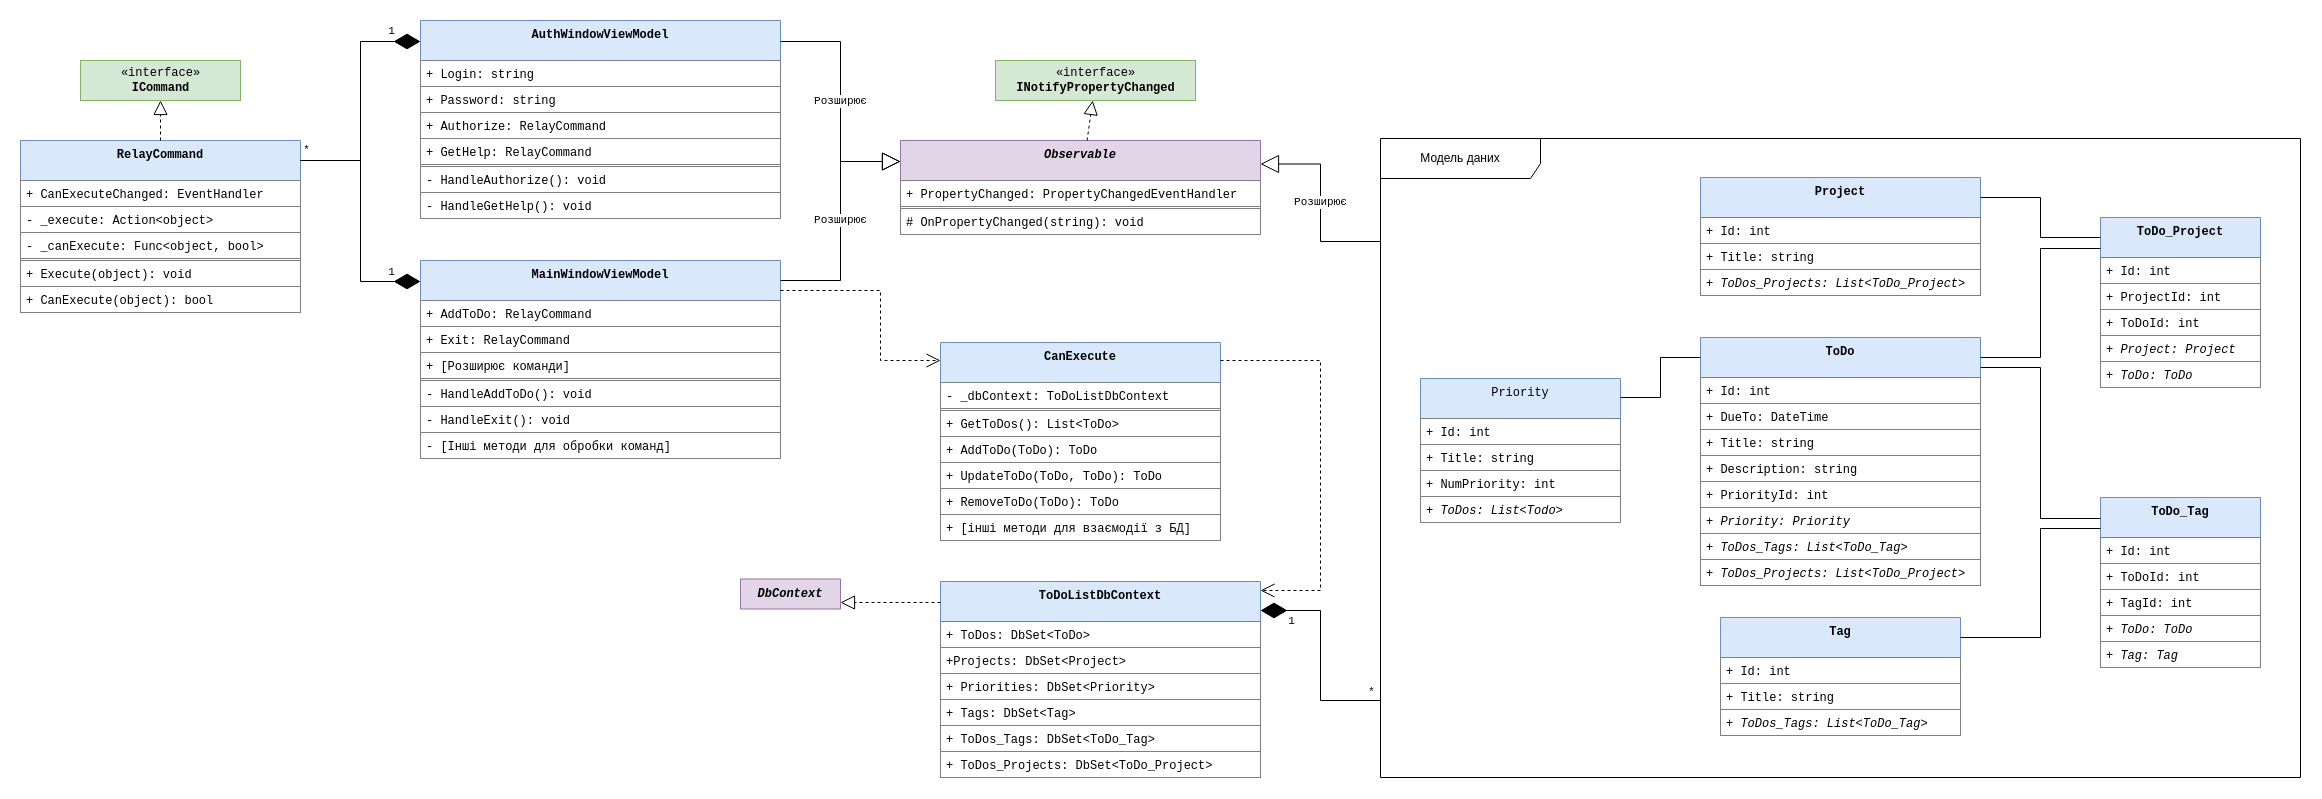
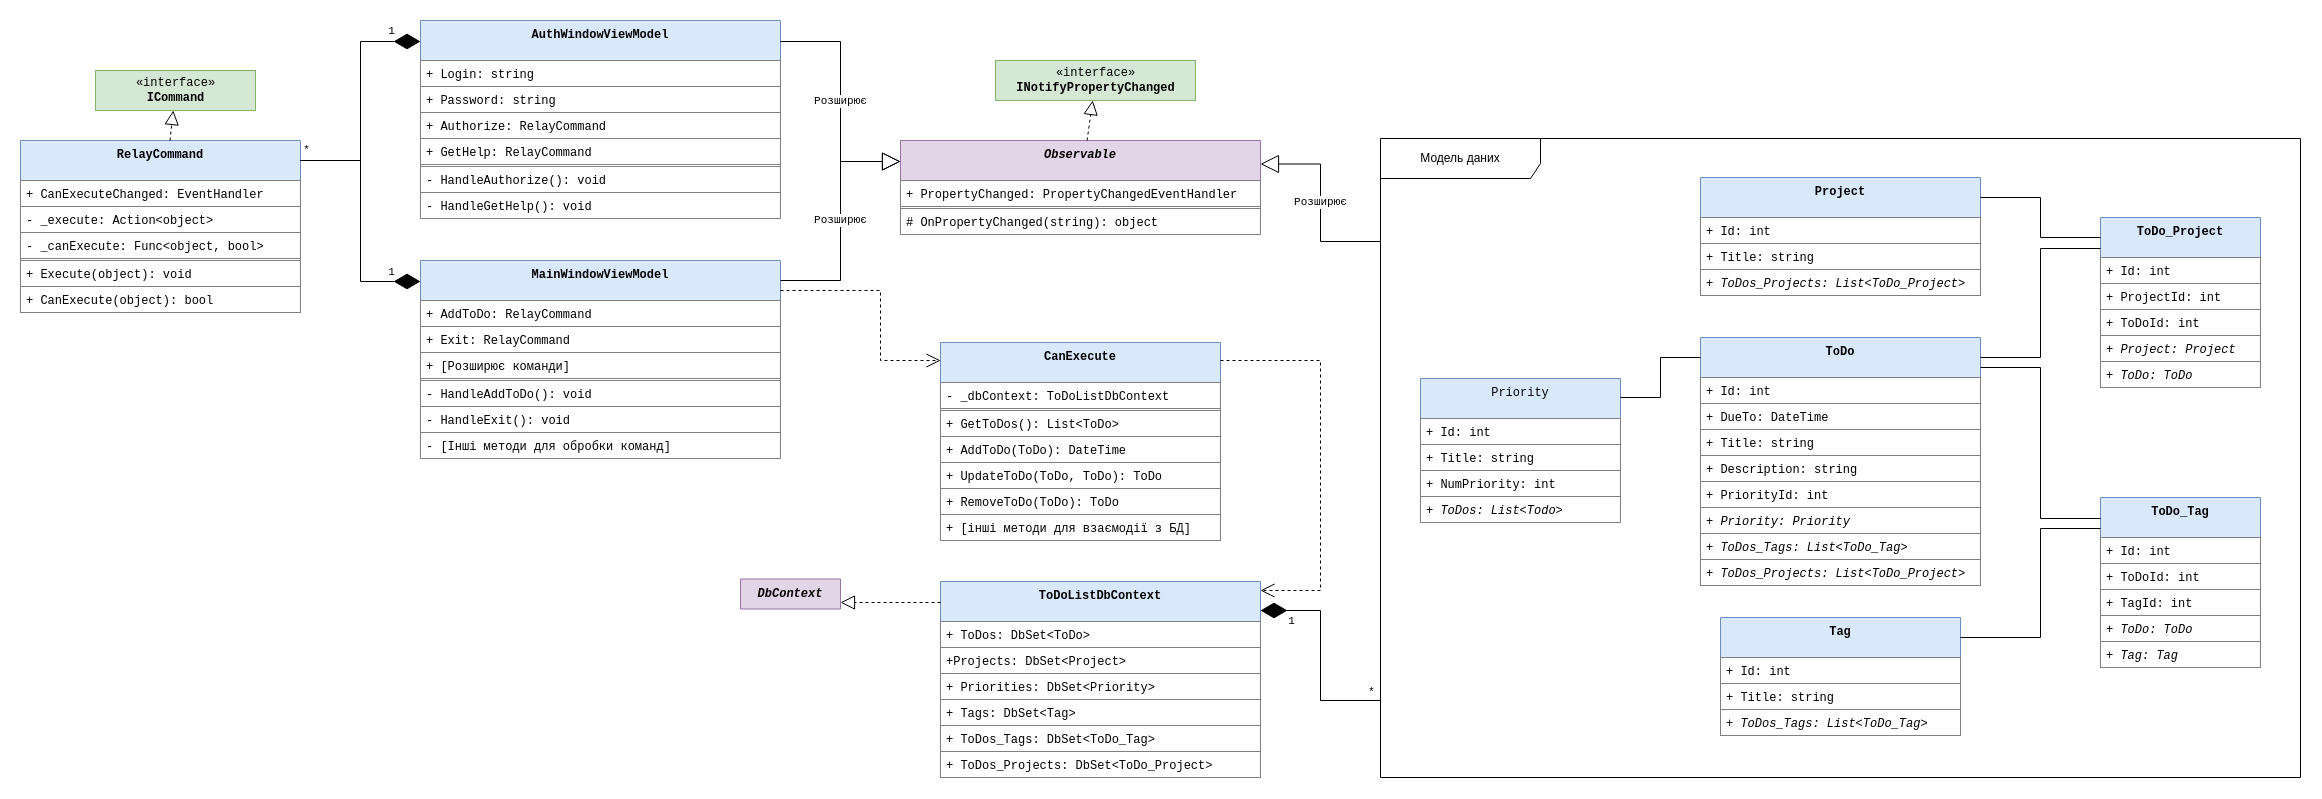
(161, 81) -> (176, 91)
(1009, 222) -> (1017, 222)
(1012, 450) -> (1024, 450)
